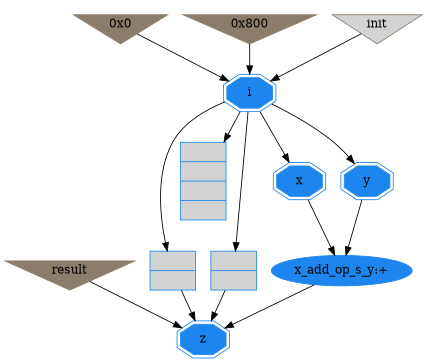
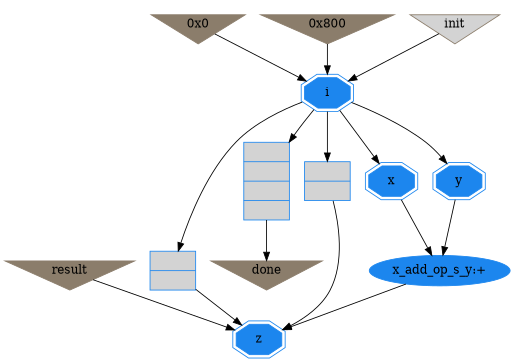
none -> (267, 271)
